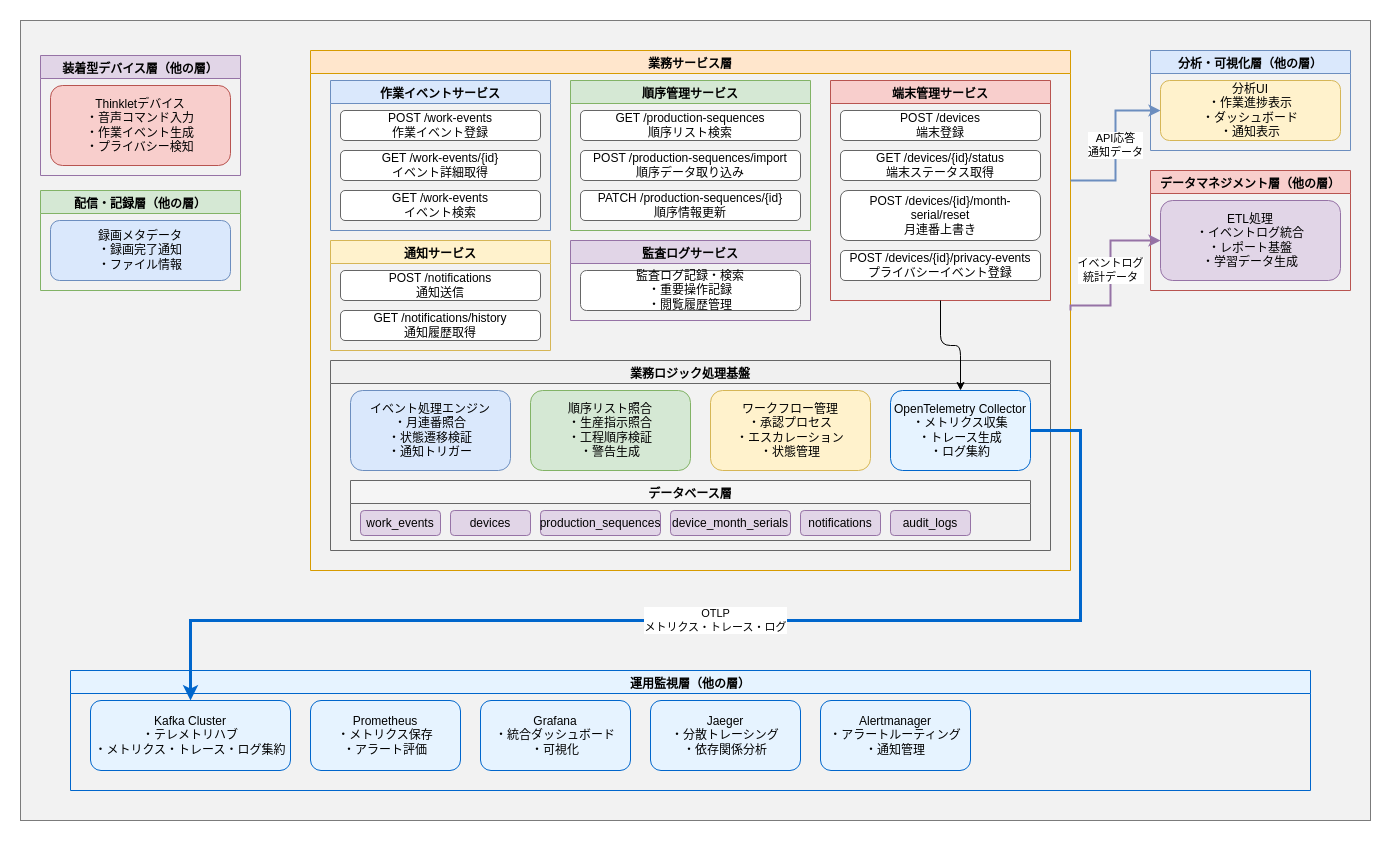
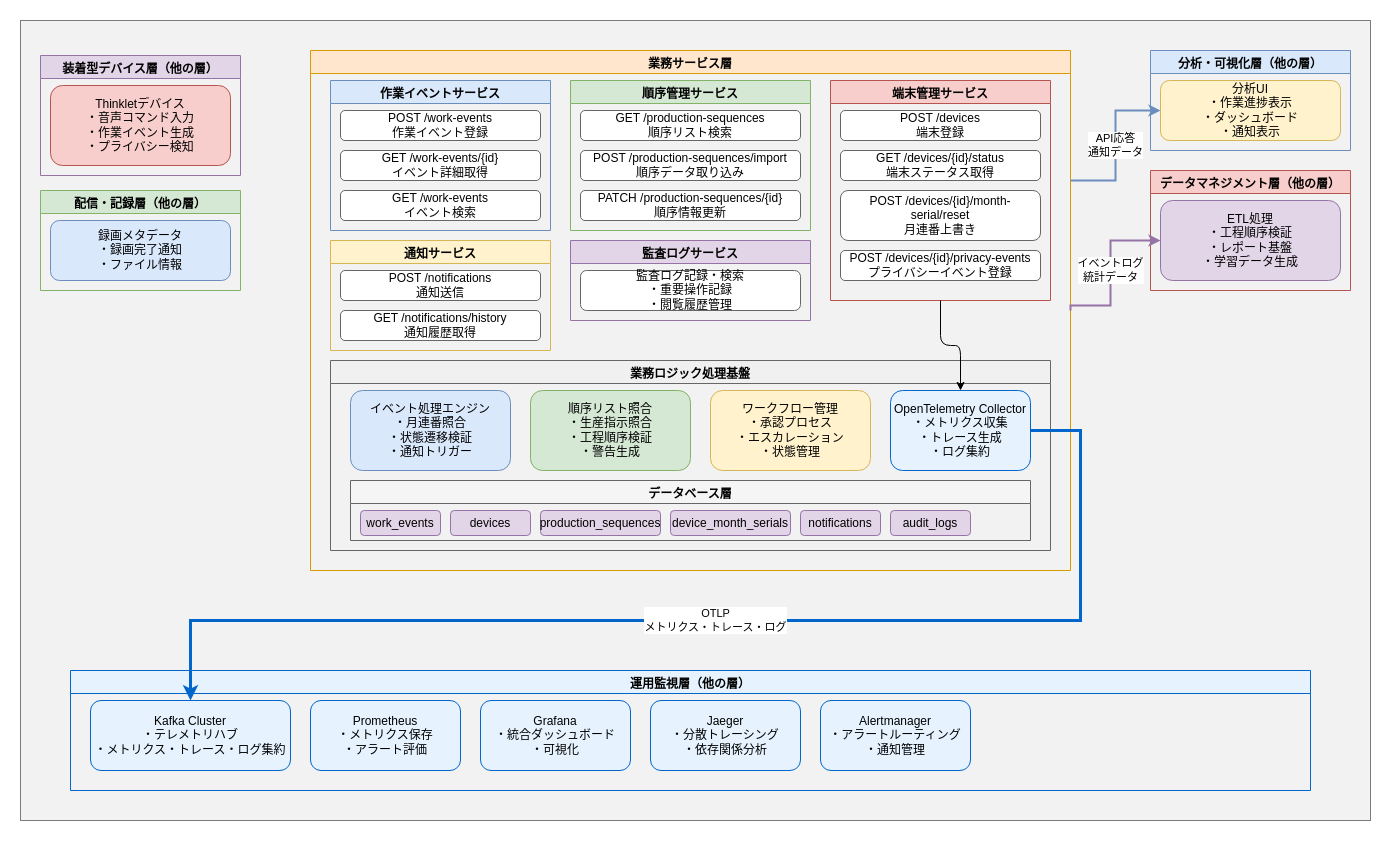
(1251, 241) -> (1251, 241)
